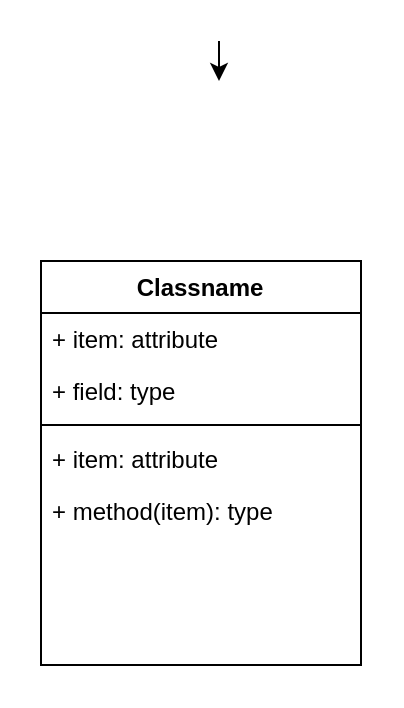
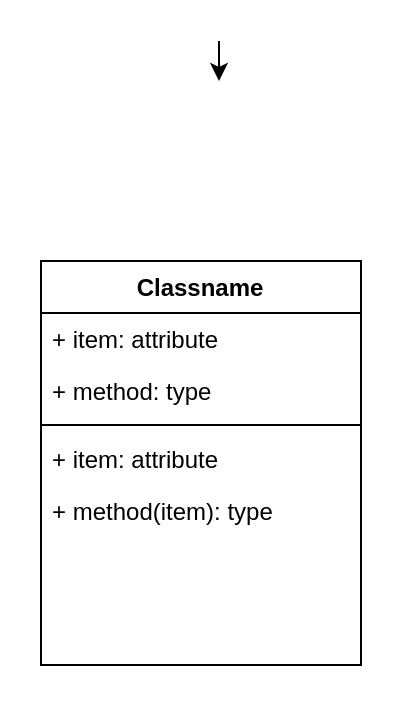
(124, 392) -> (137, 392)
